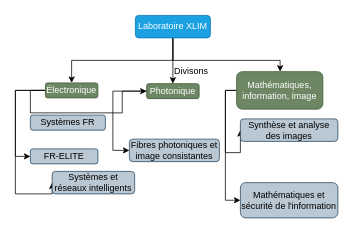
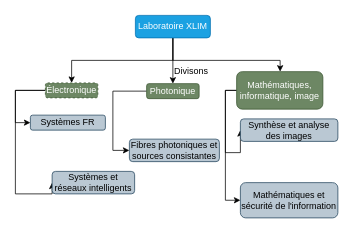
(72, 90) -> (72, 90)
(280, 90) -> (280, 90)
(76, 113) -> (22, 123)
(174, 150) -> (174, 150)
(22, 156) -> none
(64, 156) -> none
